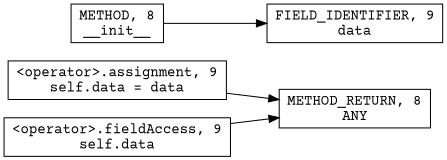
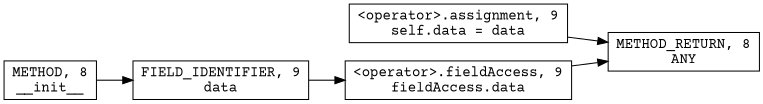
none -> (322, 80)
(117, 144) -> (458, 87)
